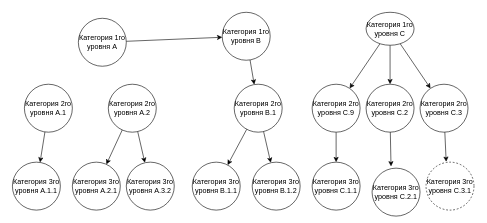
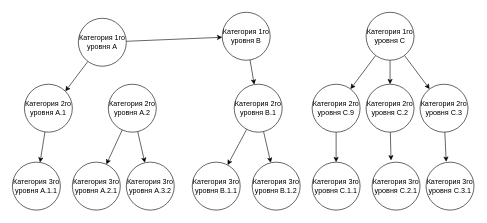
(390, 29) -> (390, 36)
none -> (77, 75)
(450, 186) -> (450, 186)
(396, 192) -> (396, 186)
